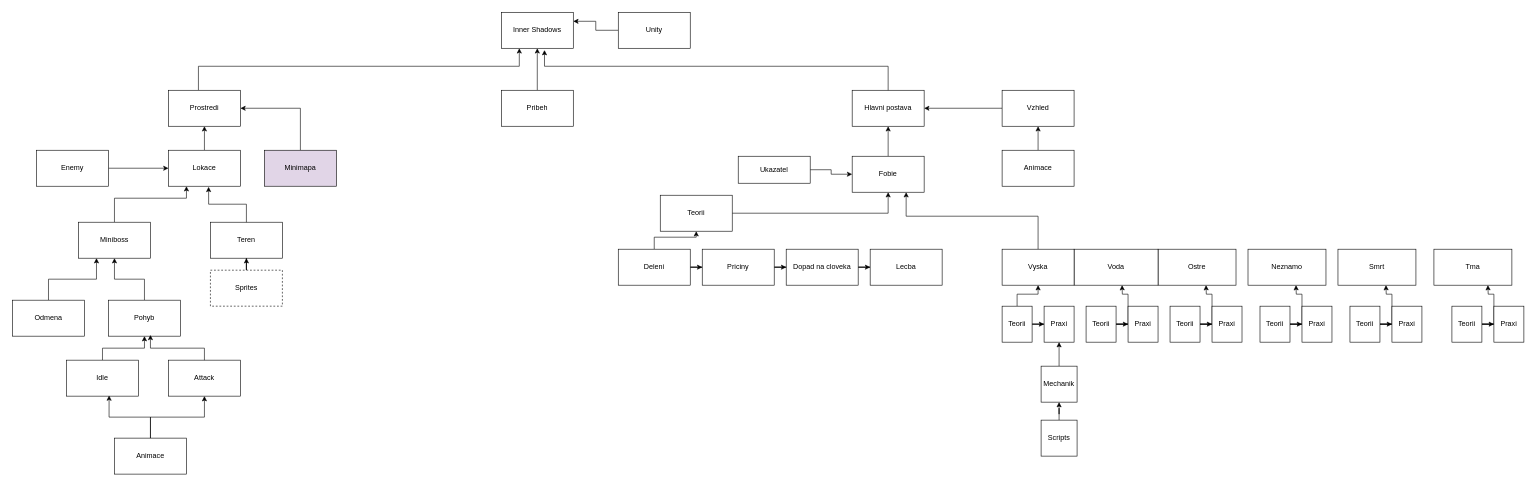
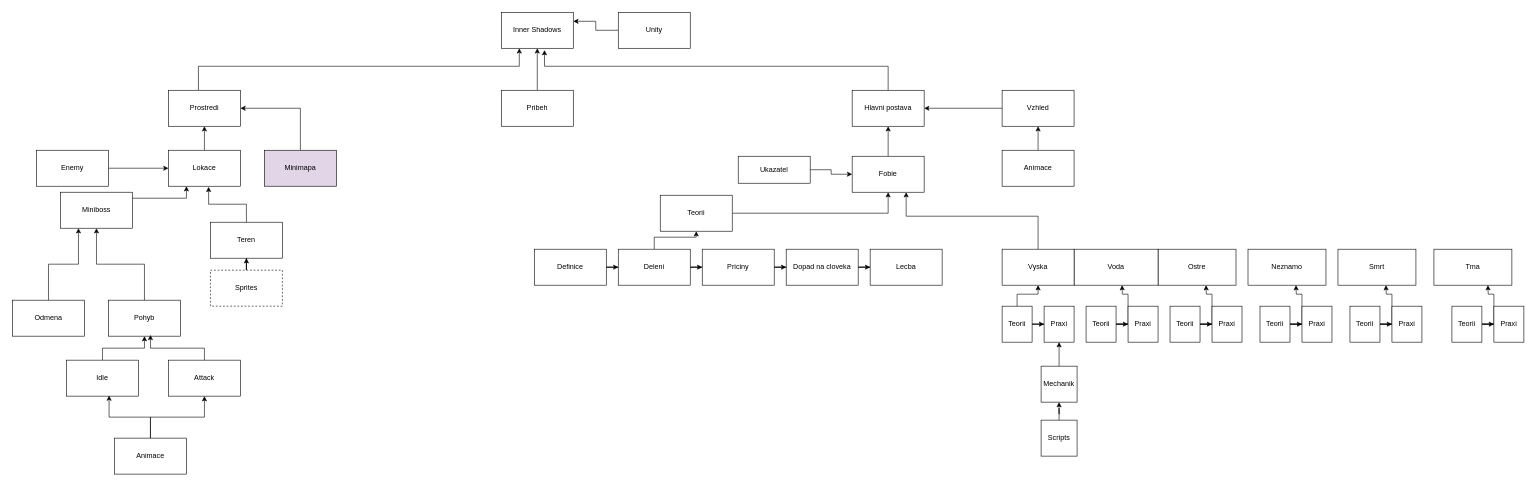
(114, 240) -> (96, 210)
none -> (570, 267)
none -> (614, 267)
